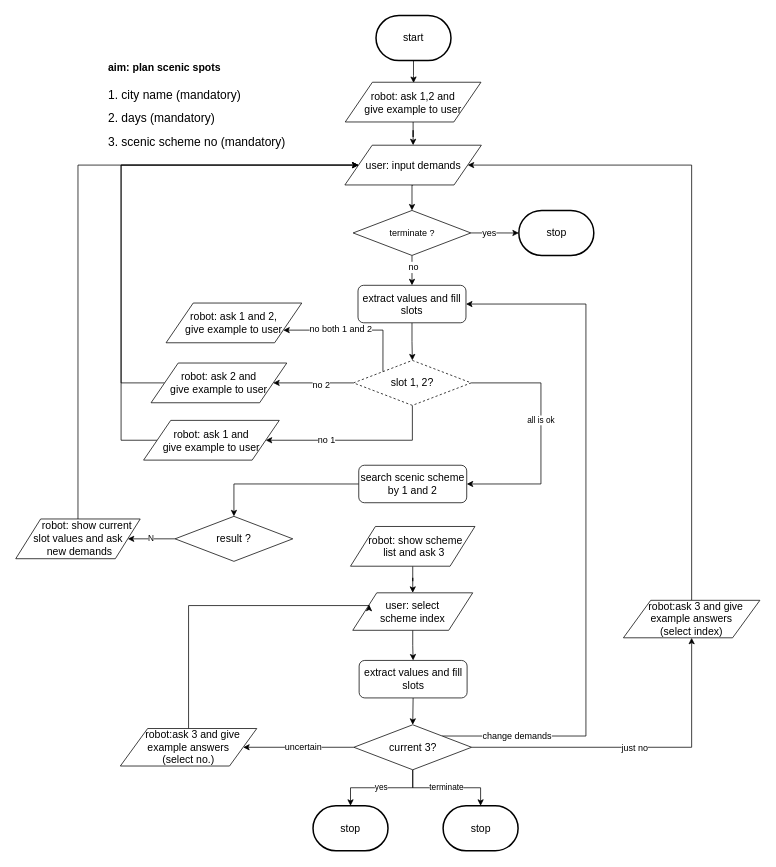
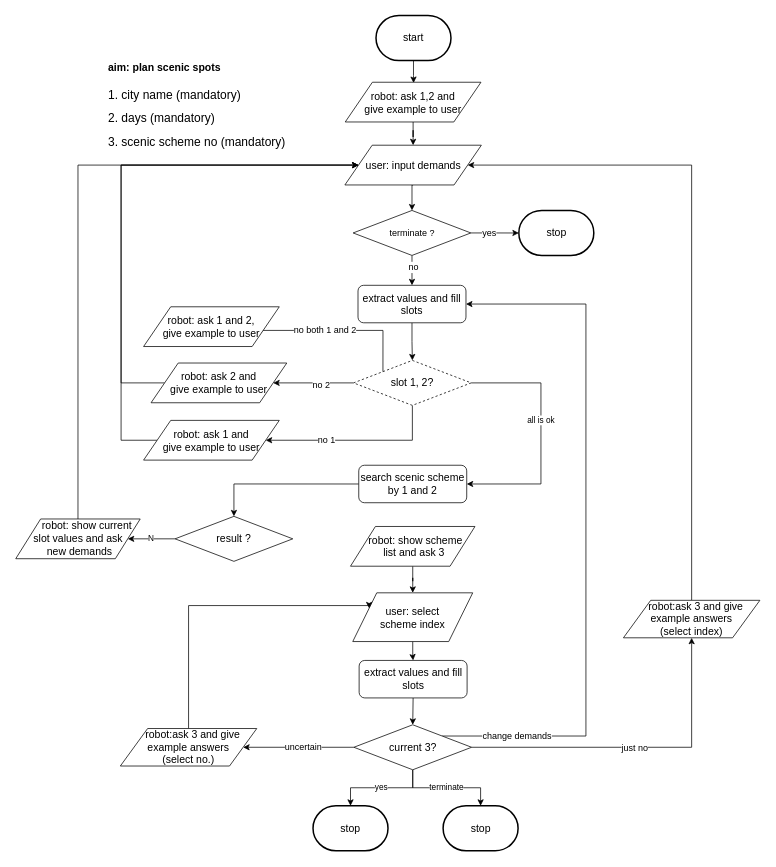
(234, 323) -> (212, 327)
(413, 612) -> (413, 617)
